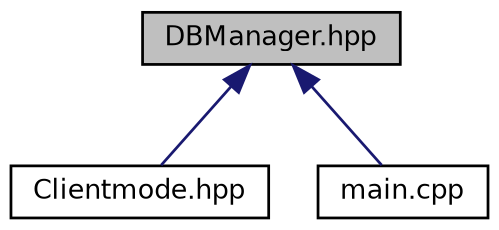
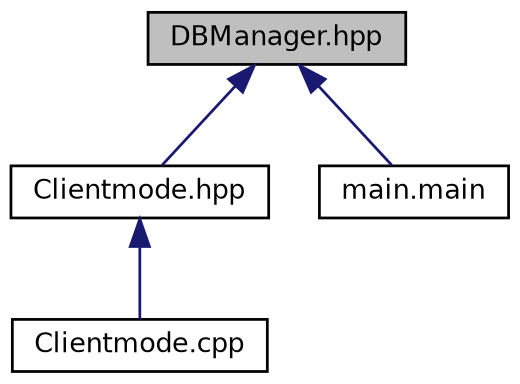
(403, 192) -> (414, 192)
none -> (140, 345)
